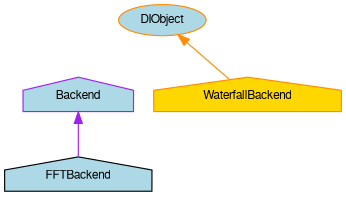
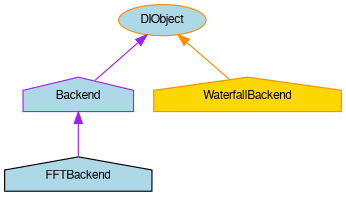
none -> (116, 62)
